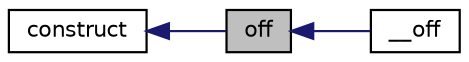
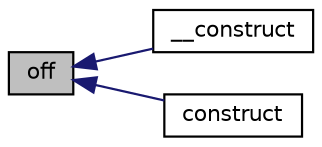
(198, 31) -> (130, 93)
(415, 31) -> (233, 31)
